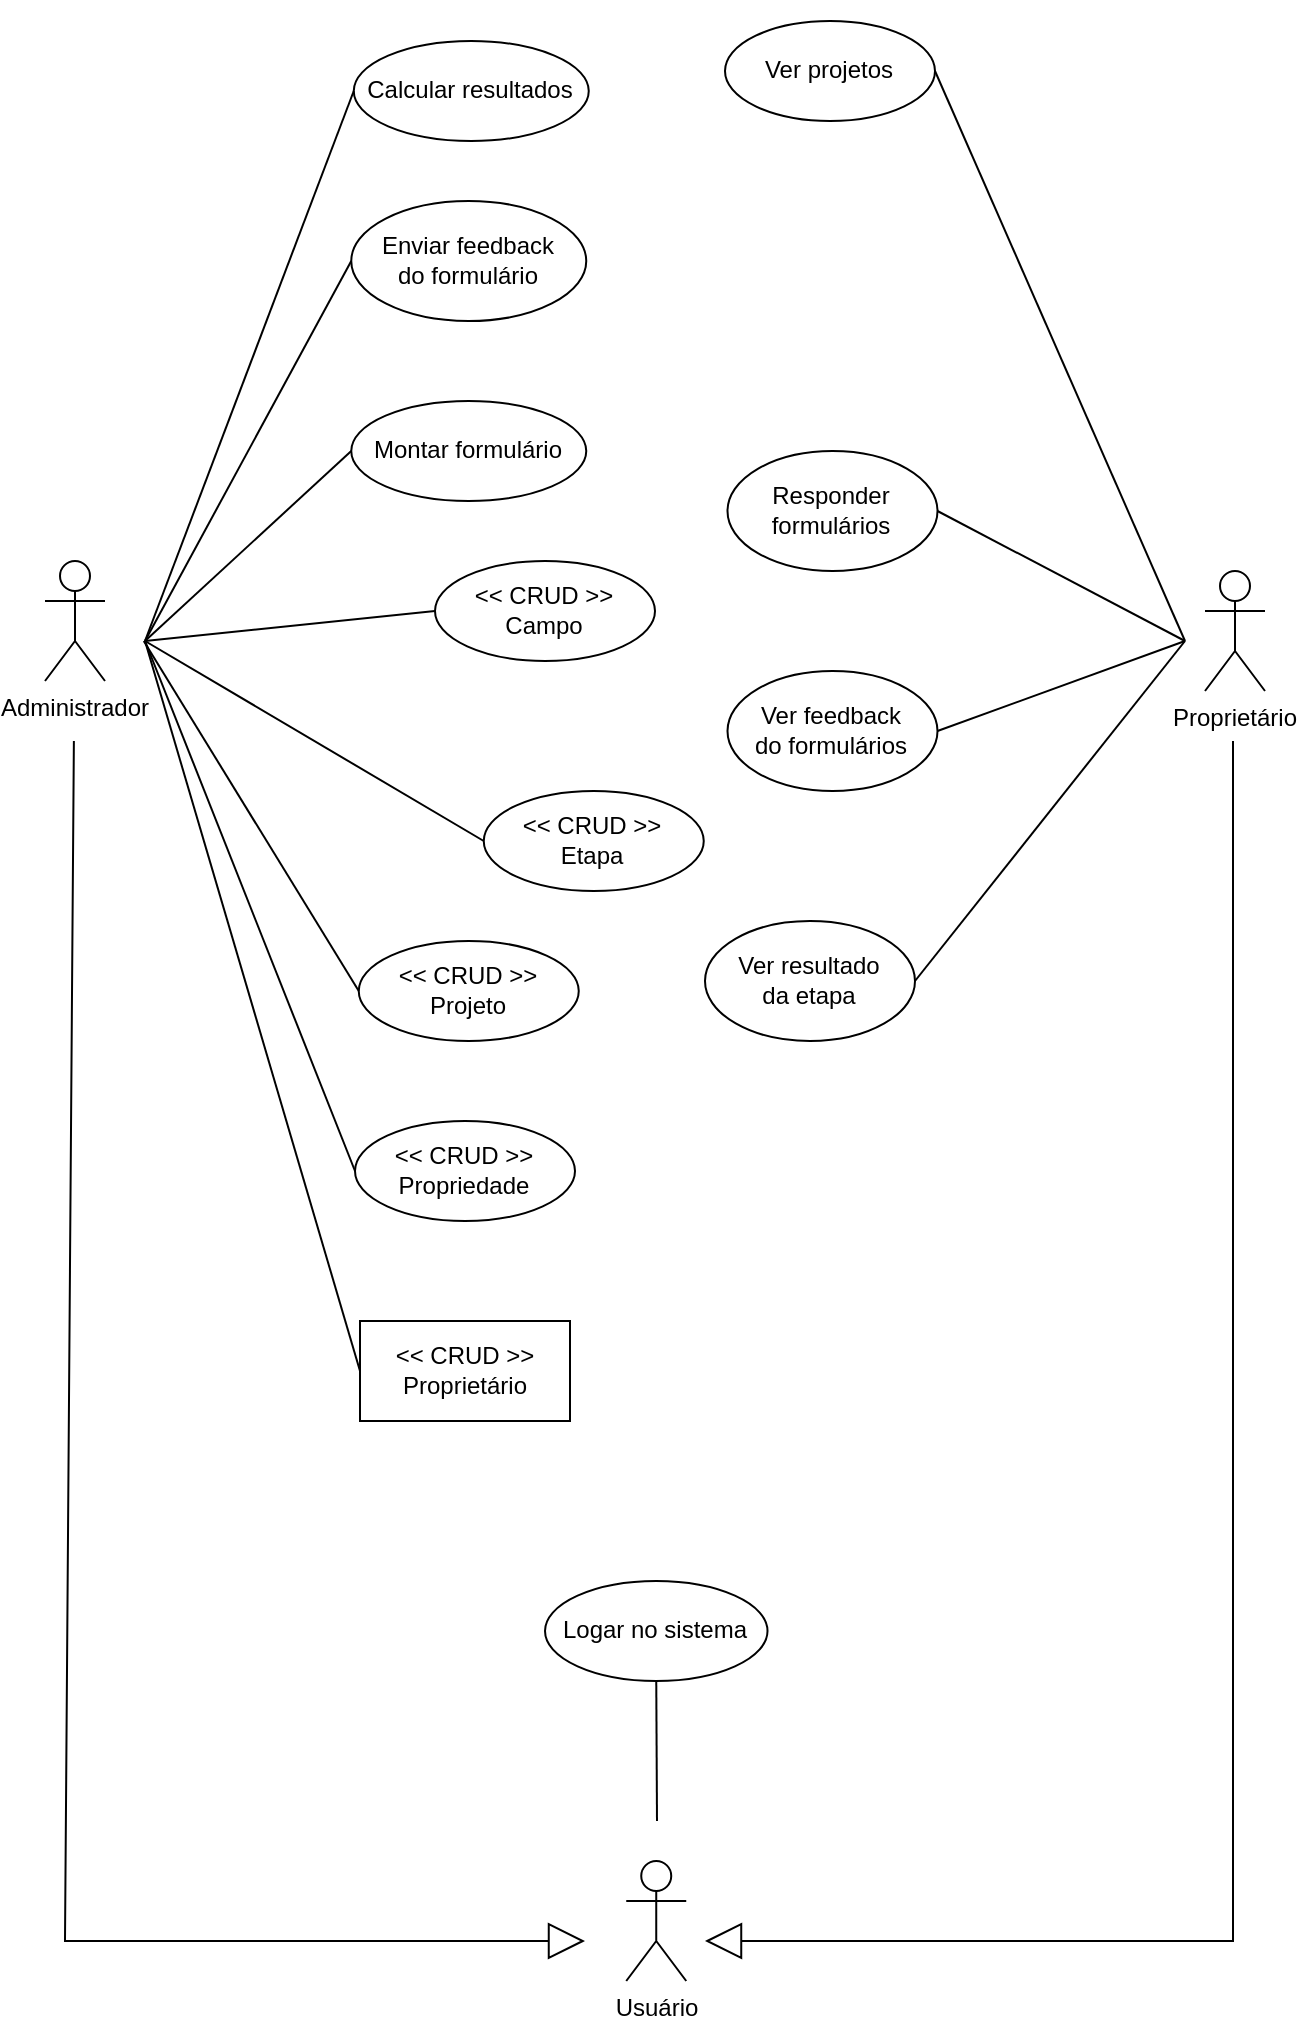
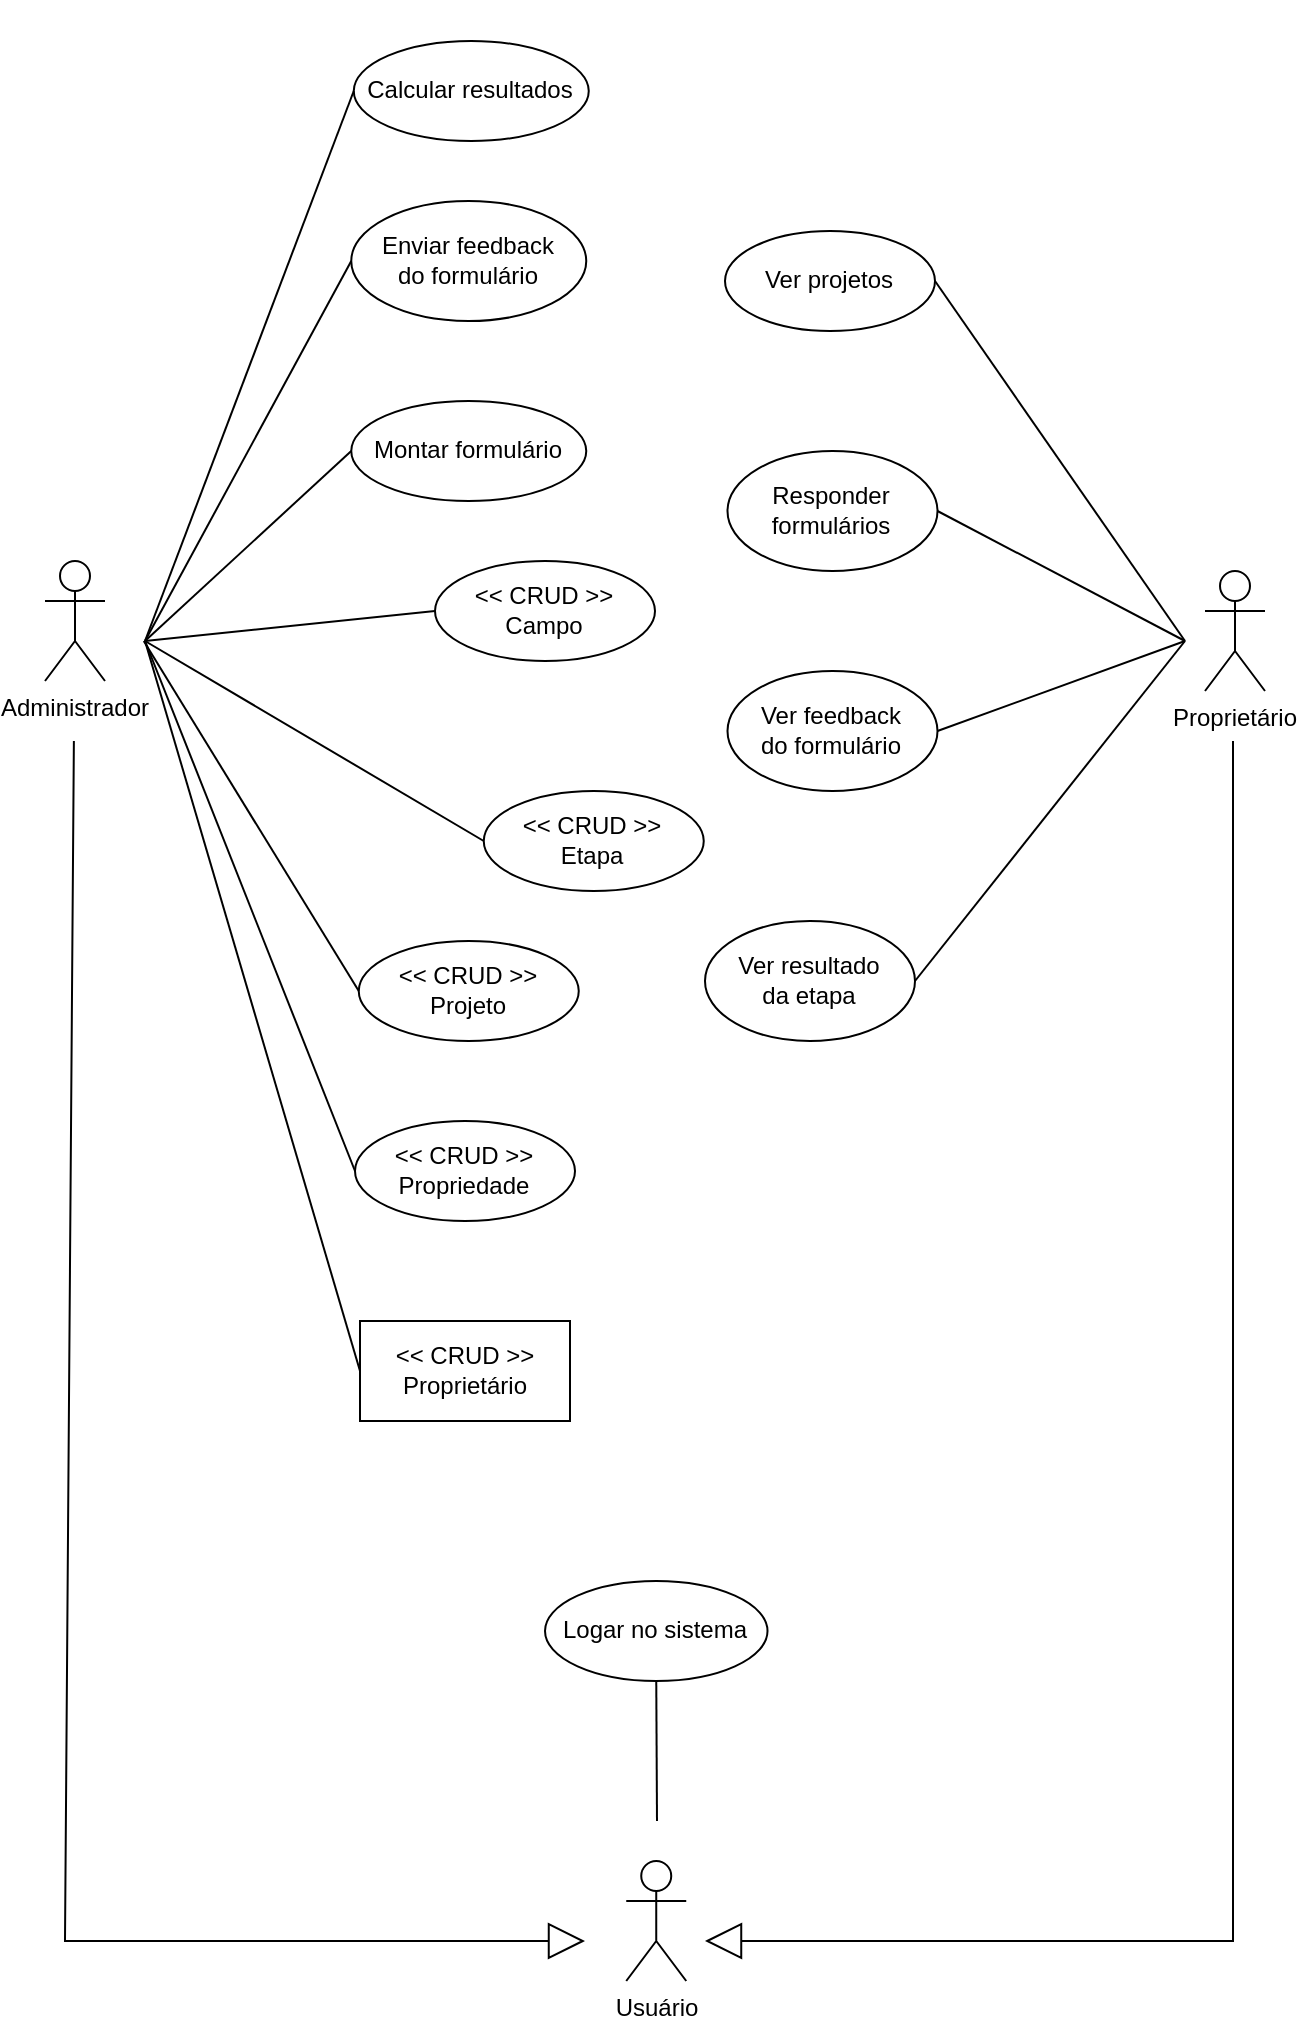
(830, 71) -> (830, 281)
(832, 731) -> (832, 731)
